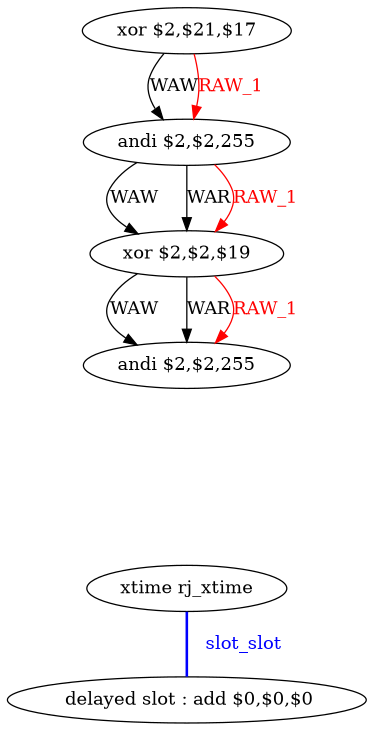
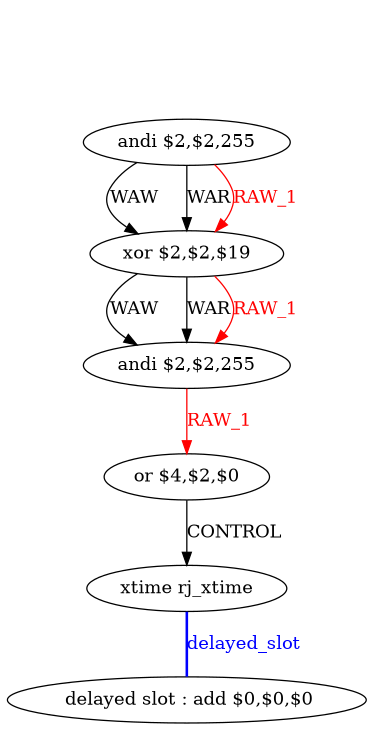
(187, 31) -> none
none -> (187, 477)
(244, 644) -> (244, 644)
